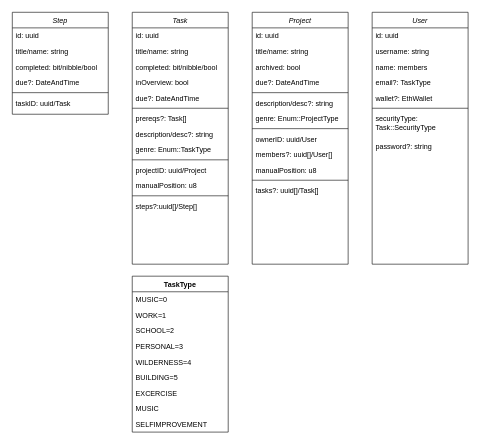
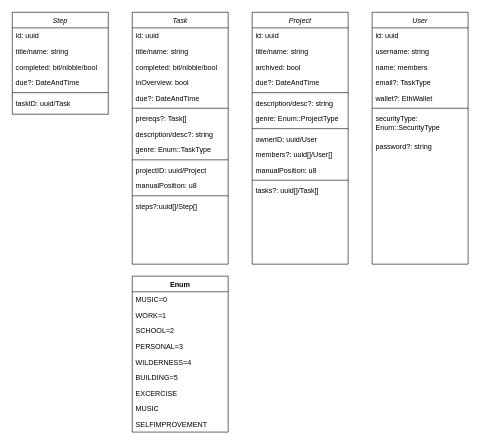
(400, 119) -> (400, 119)
(180, 284) -> (180, 284)
